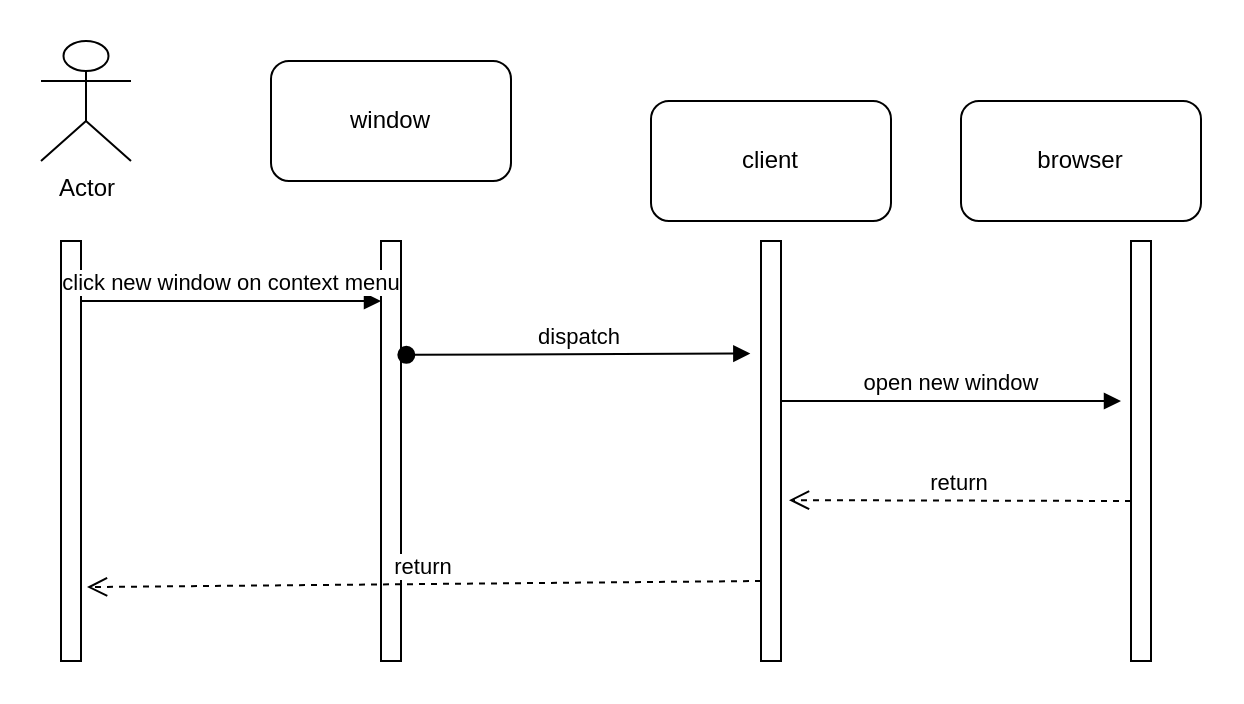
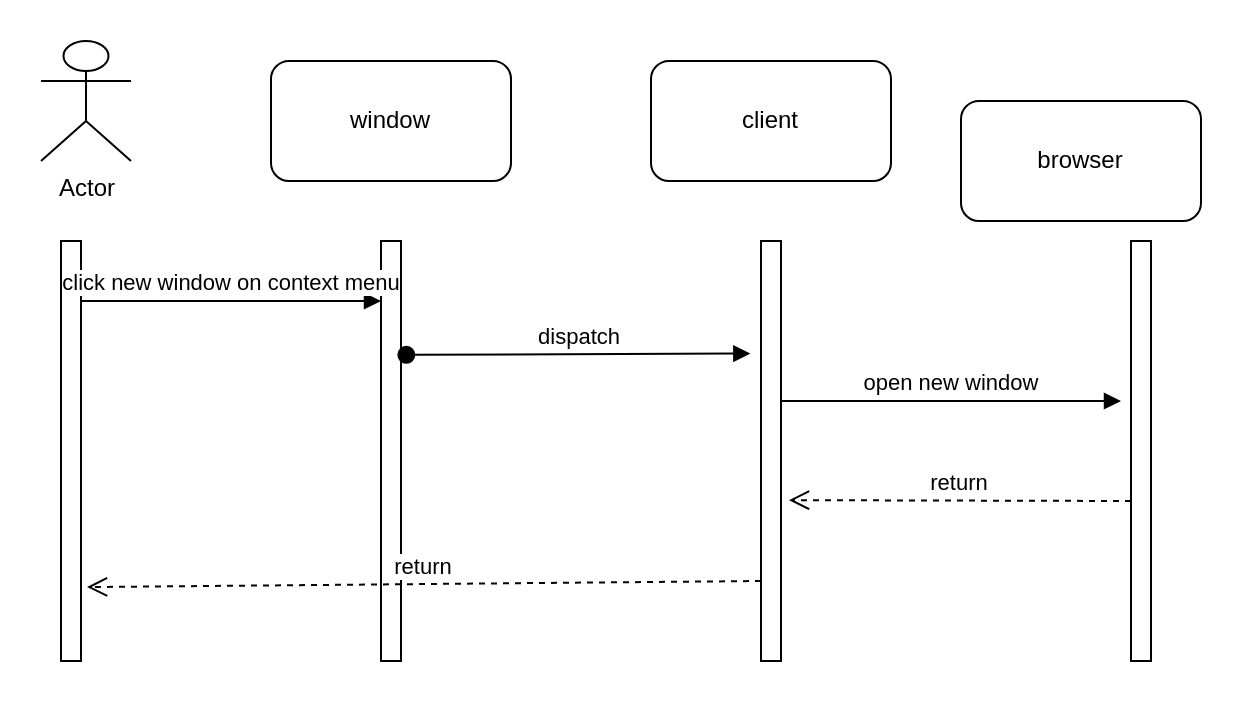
(771, 161) -> (771, 121)
